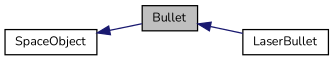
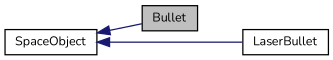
(227, 30) -> (176, 42)
